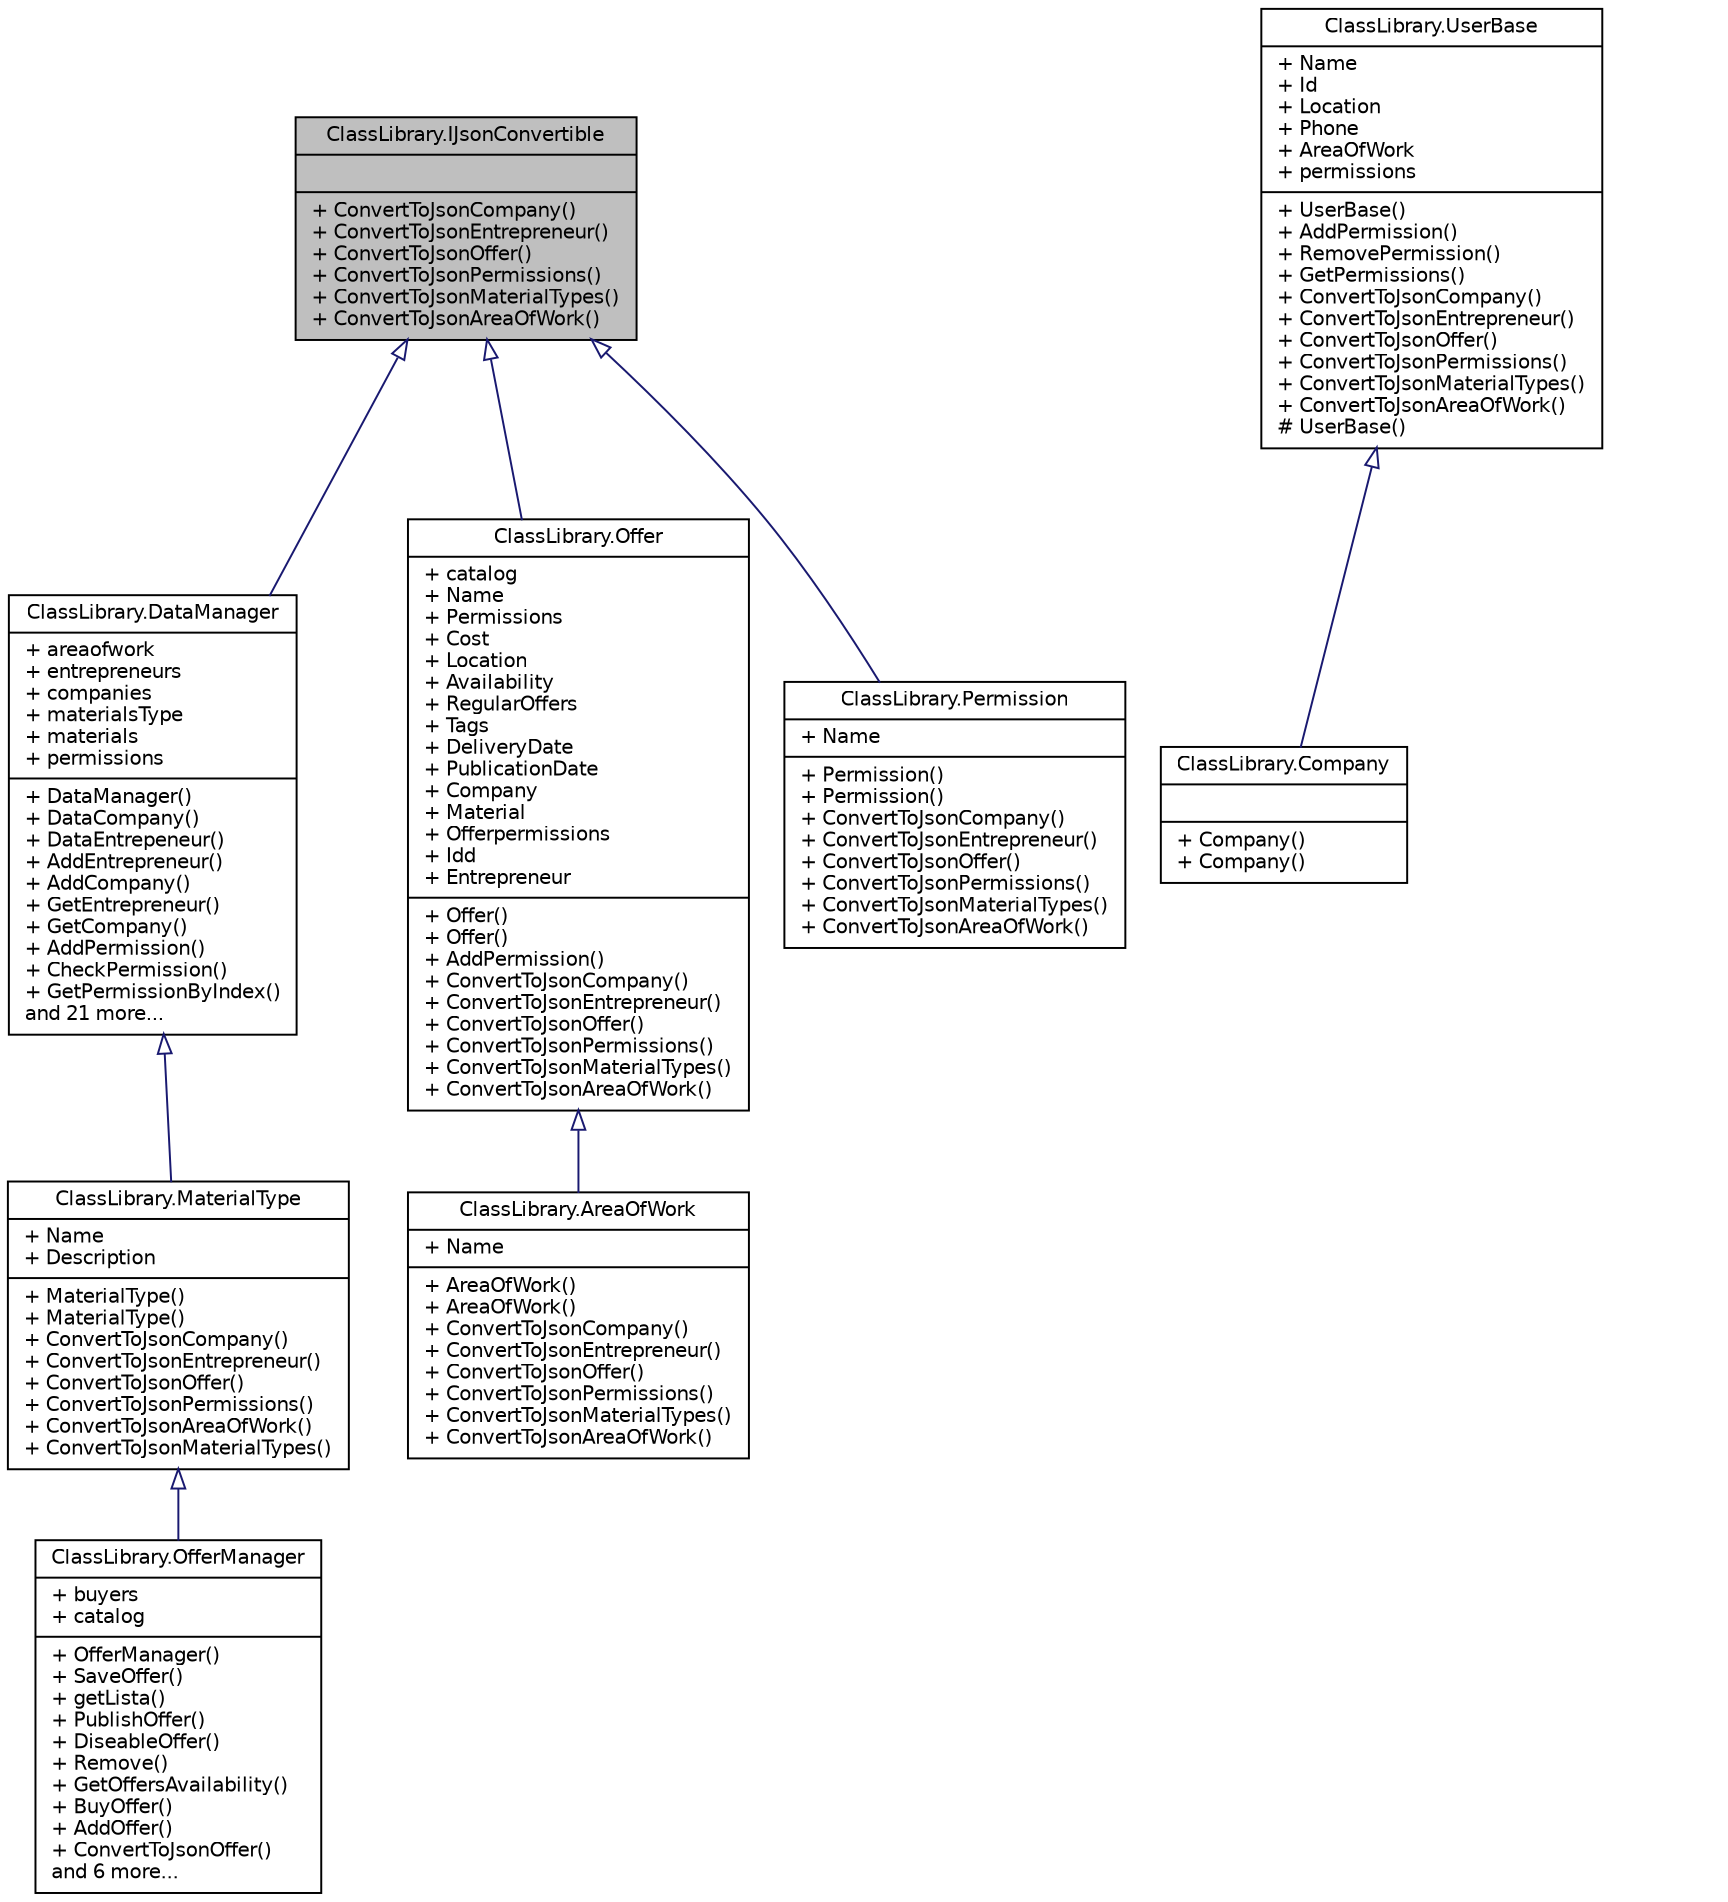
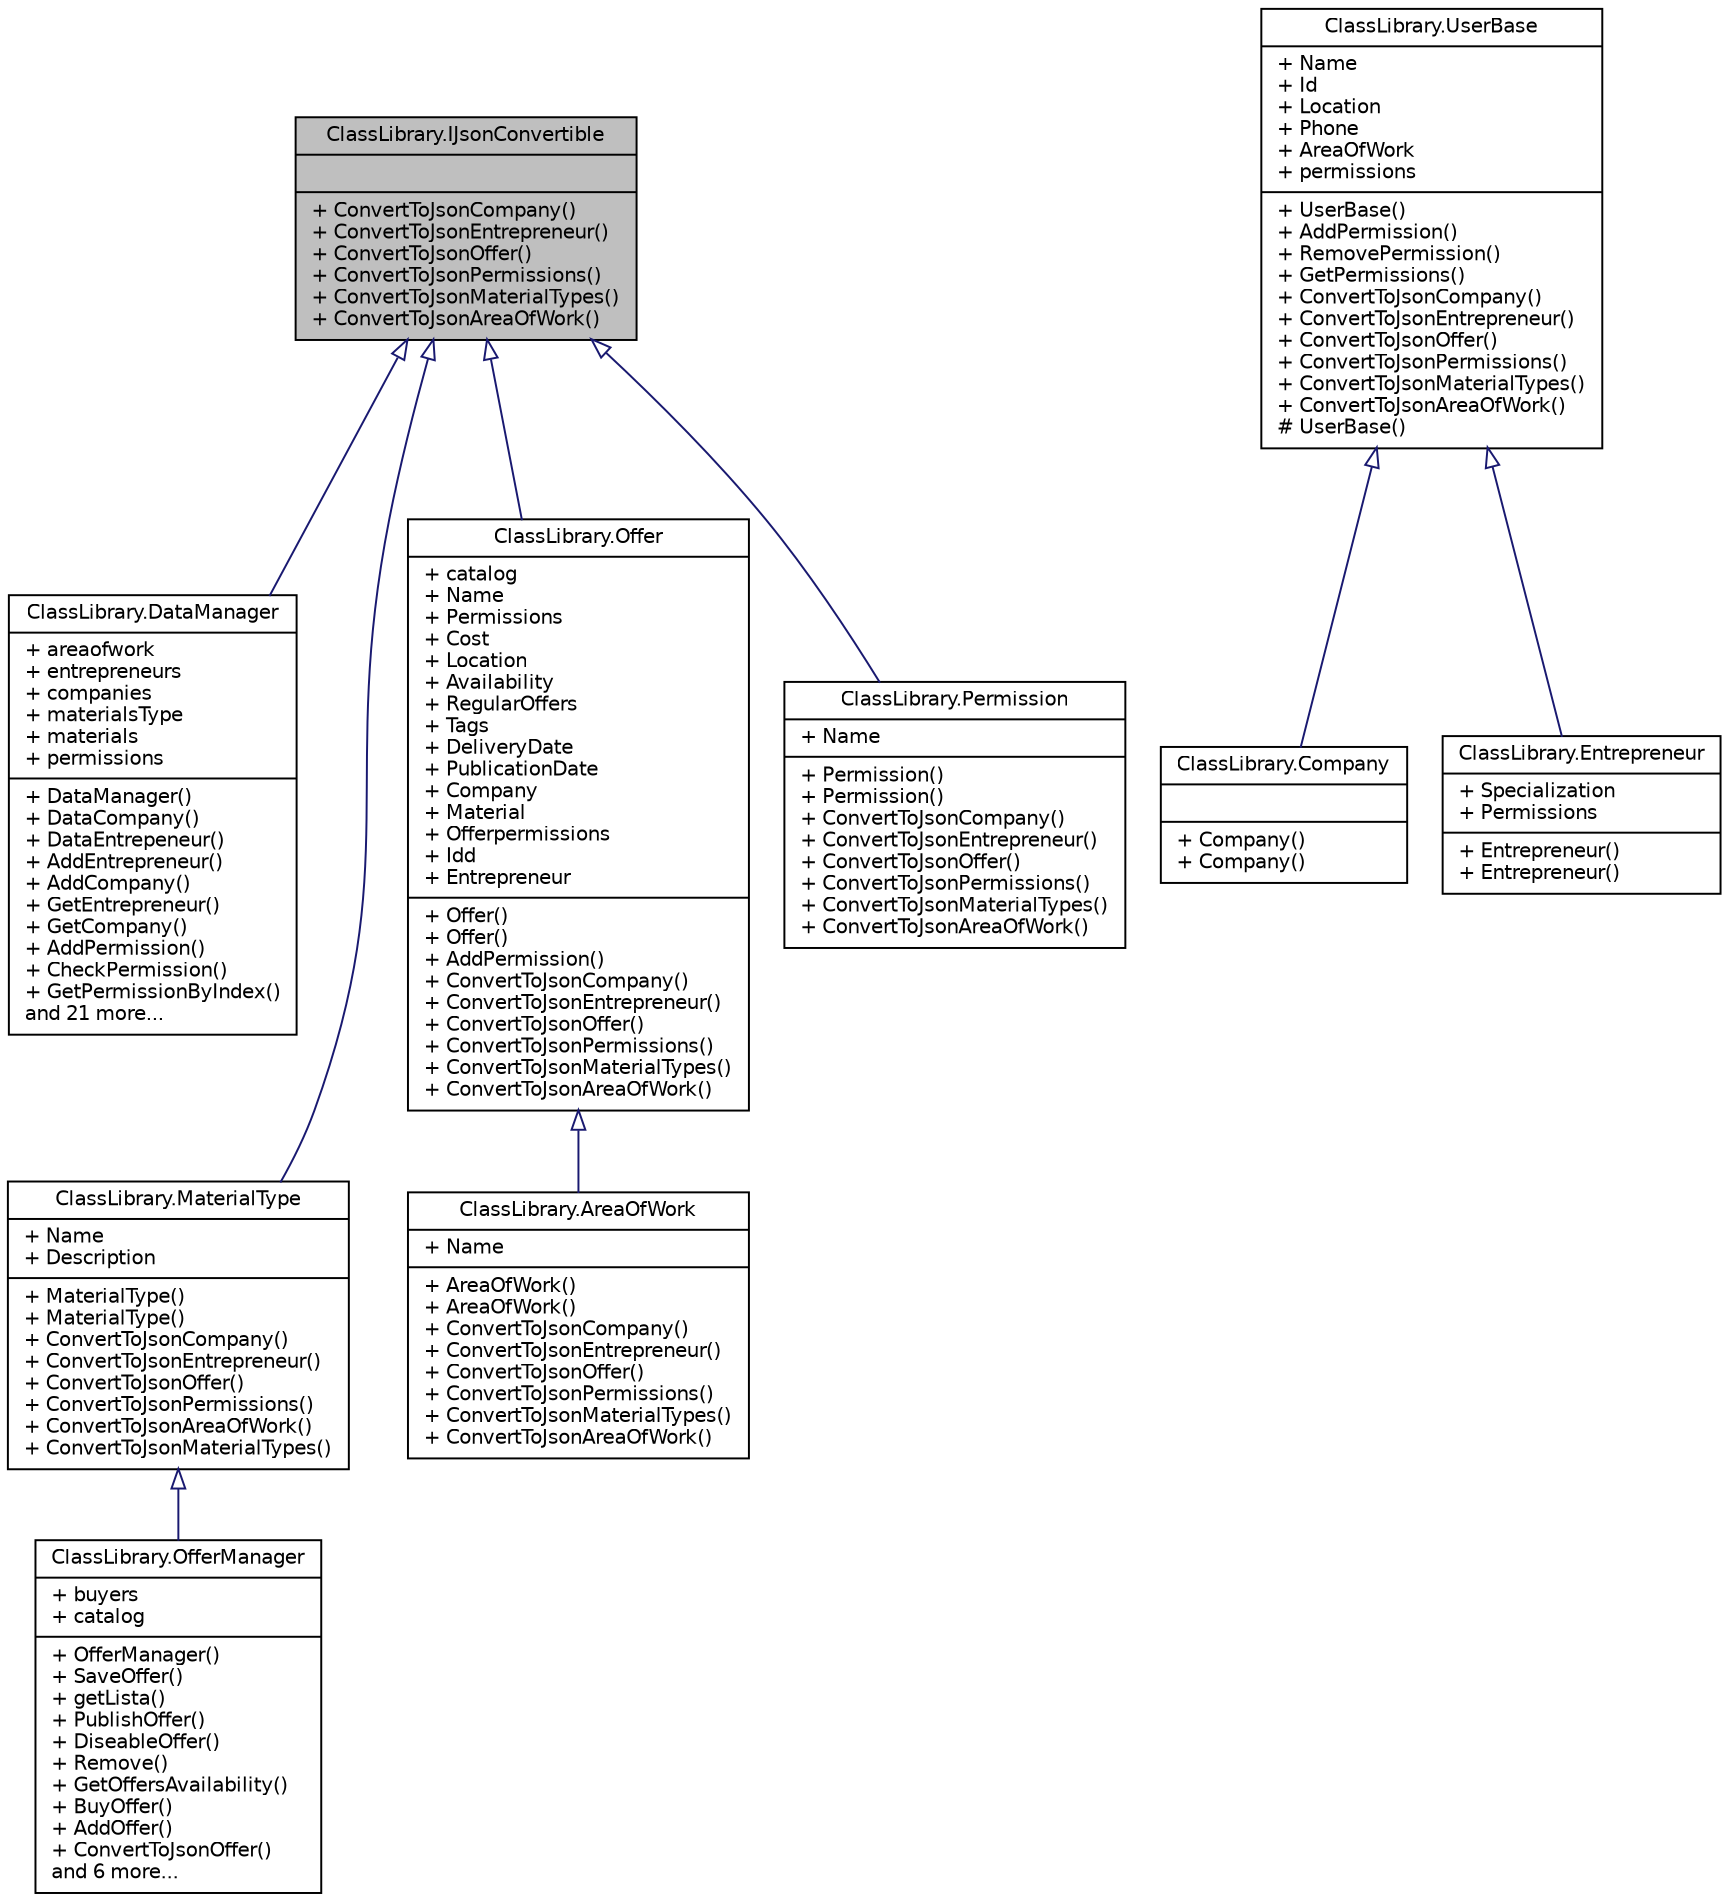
none -> (1582, 815)
(168, 1118) -> (367, 775)
